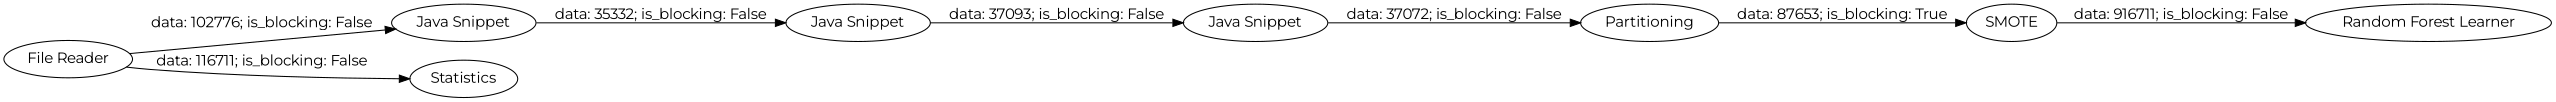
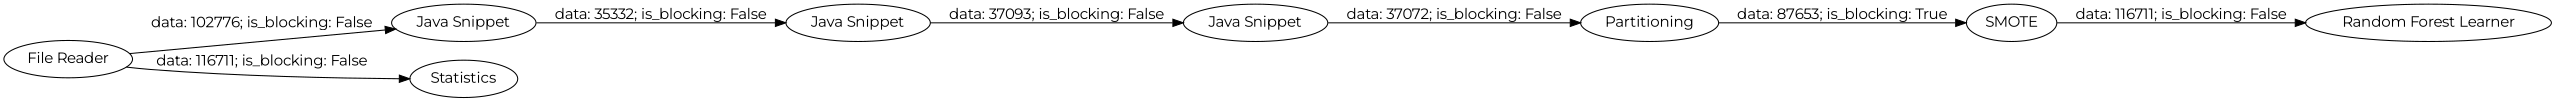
(2181, 15) -> (2181, 15)
